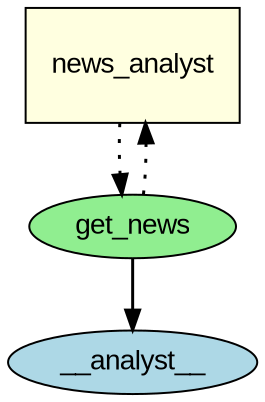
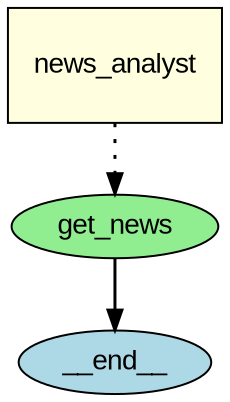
(146, 169) -> none
(133, 362) -> (115, 362)
